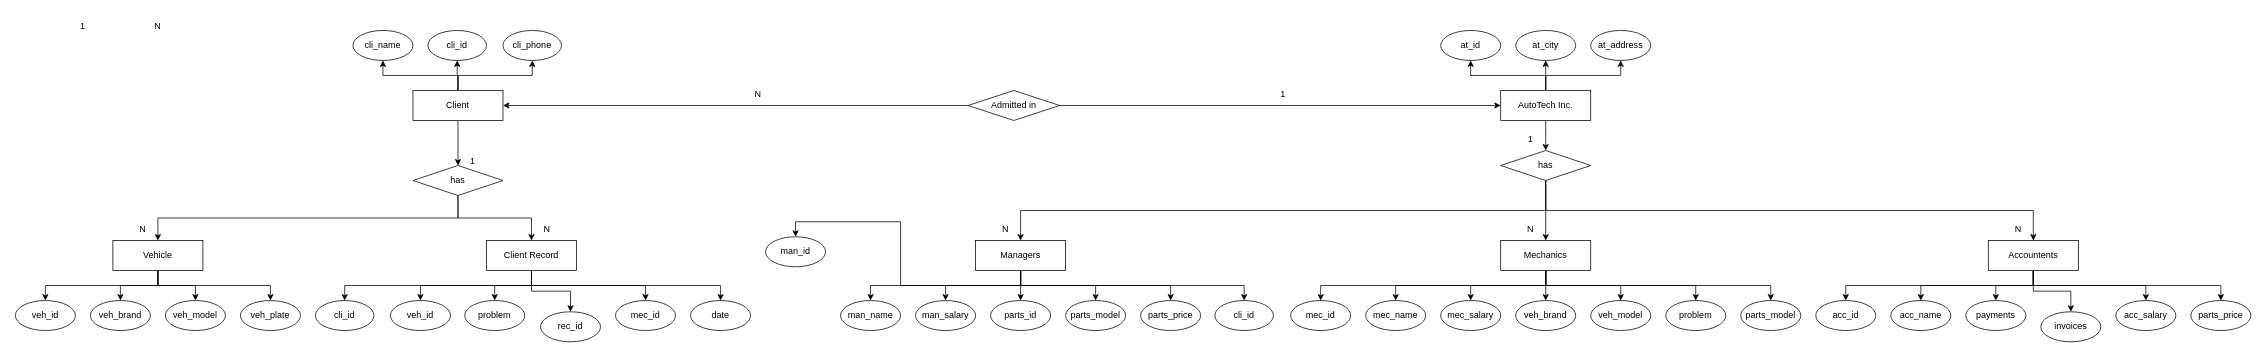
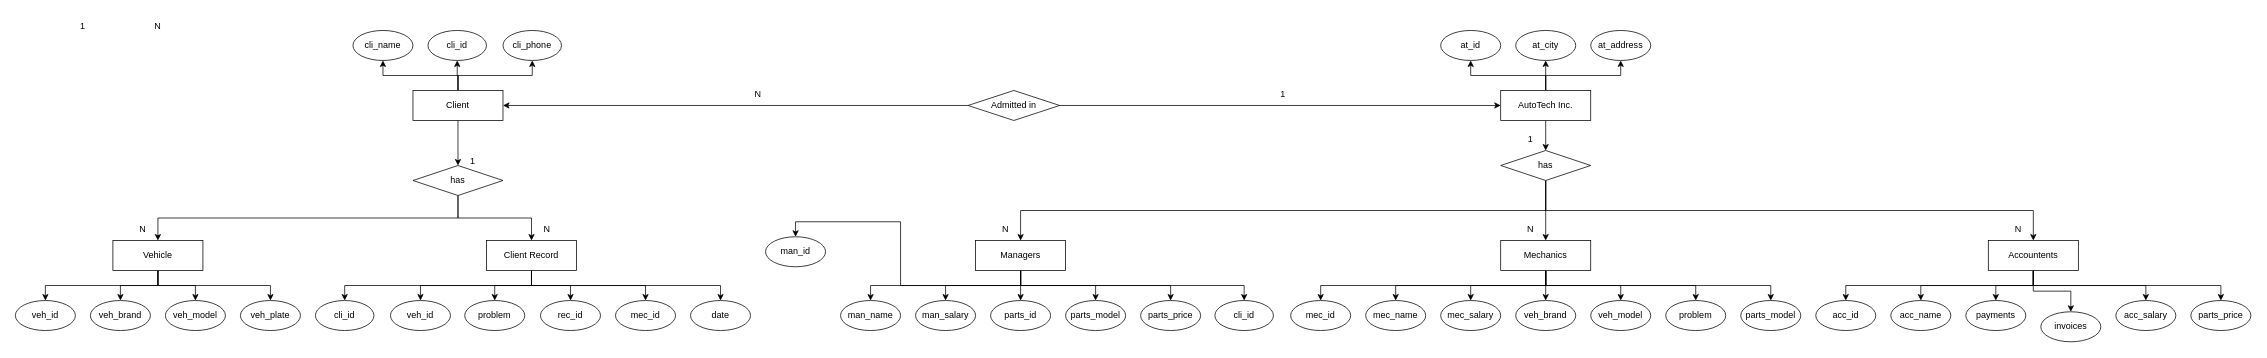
(570, 327) -> (570, 315)
